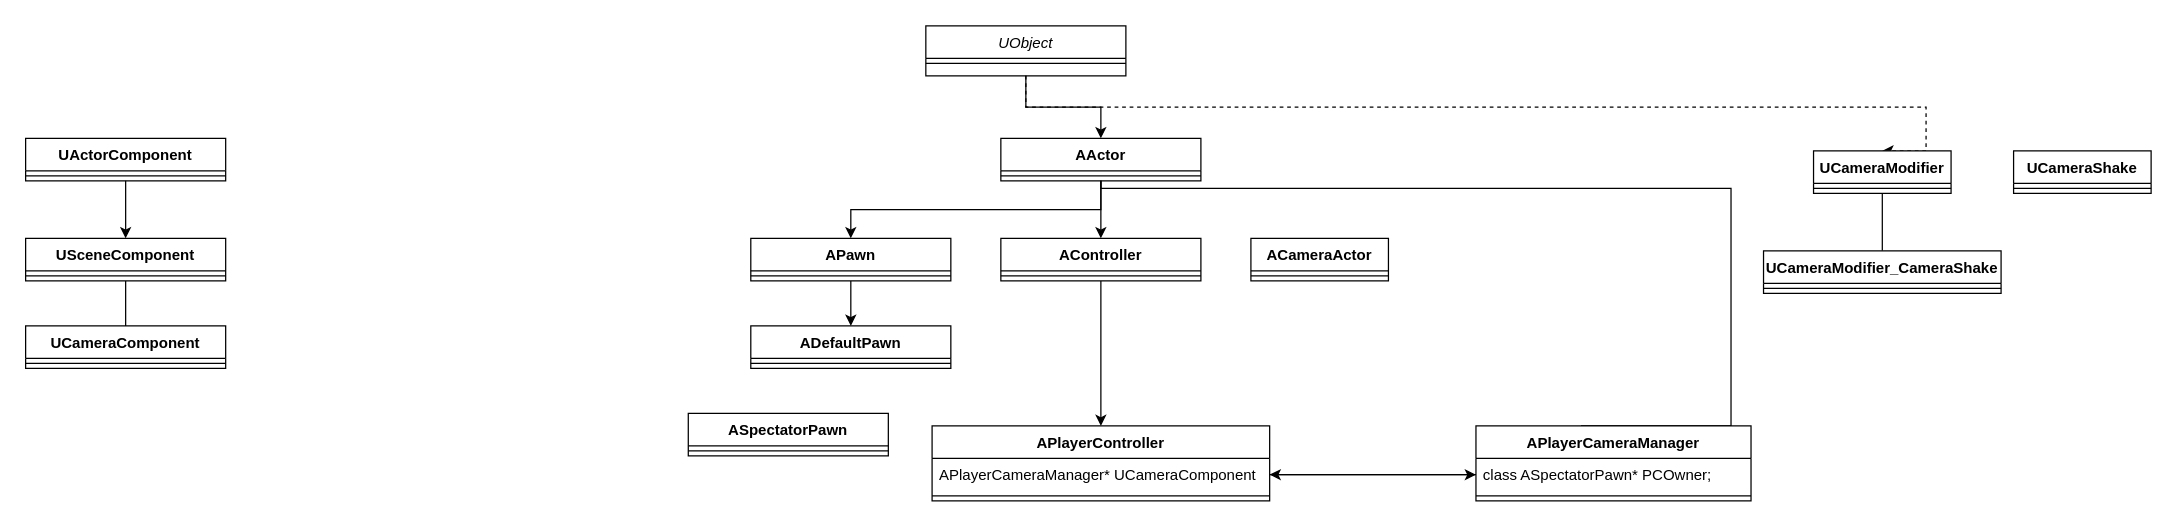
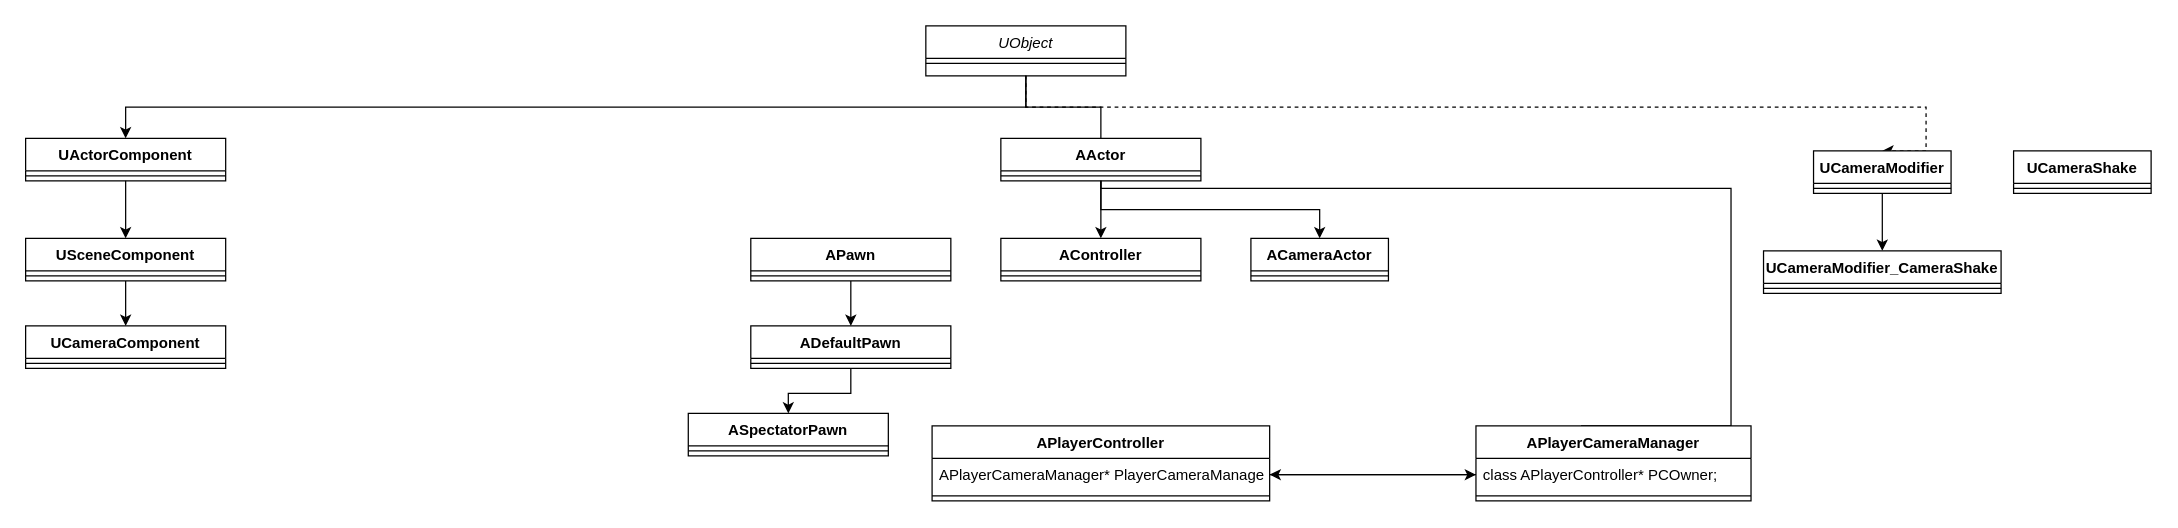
none -> (564, 107)
(1101, 128) -> (1101, 131)
(965, 209) -> none
none -> (1221, 209)
(1882, 244) -> (1882, 241)
(126, 319) -> (126, 316)
(1101, 350) -> none
none -> (824, 393)
(1094, 475) -> (1105, 475)
(1601, 475) -> (1607, 475)
